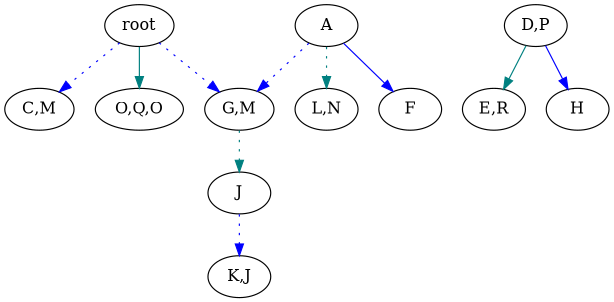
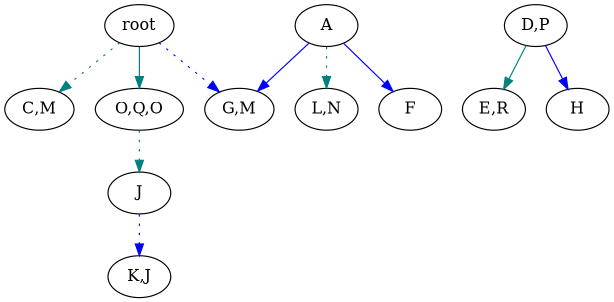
(288, 63) -> (288, 63)
(94, 64) -> (94, 64)
(239, 145) -> (139, 145)
